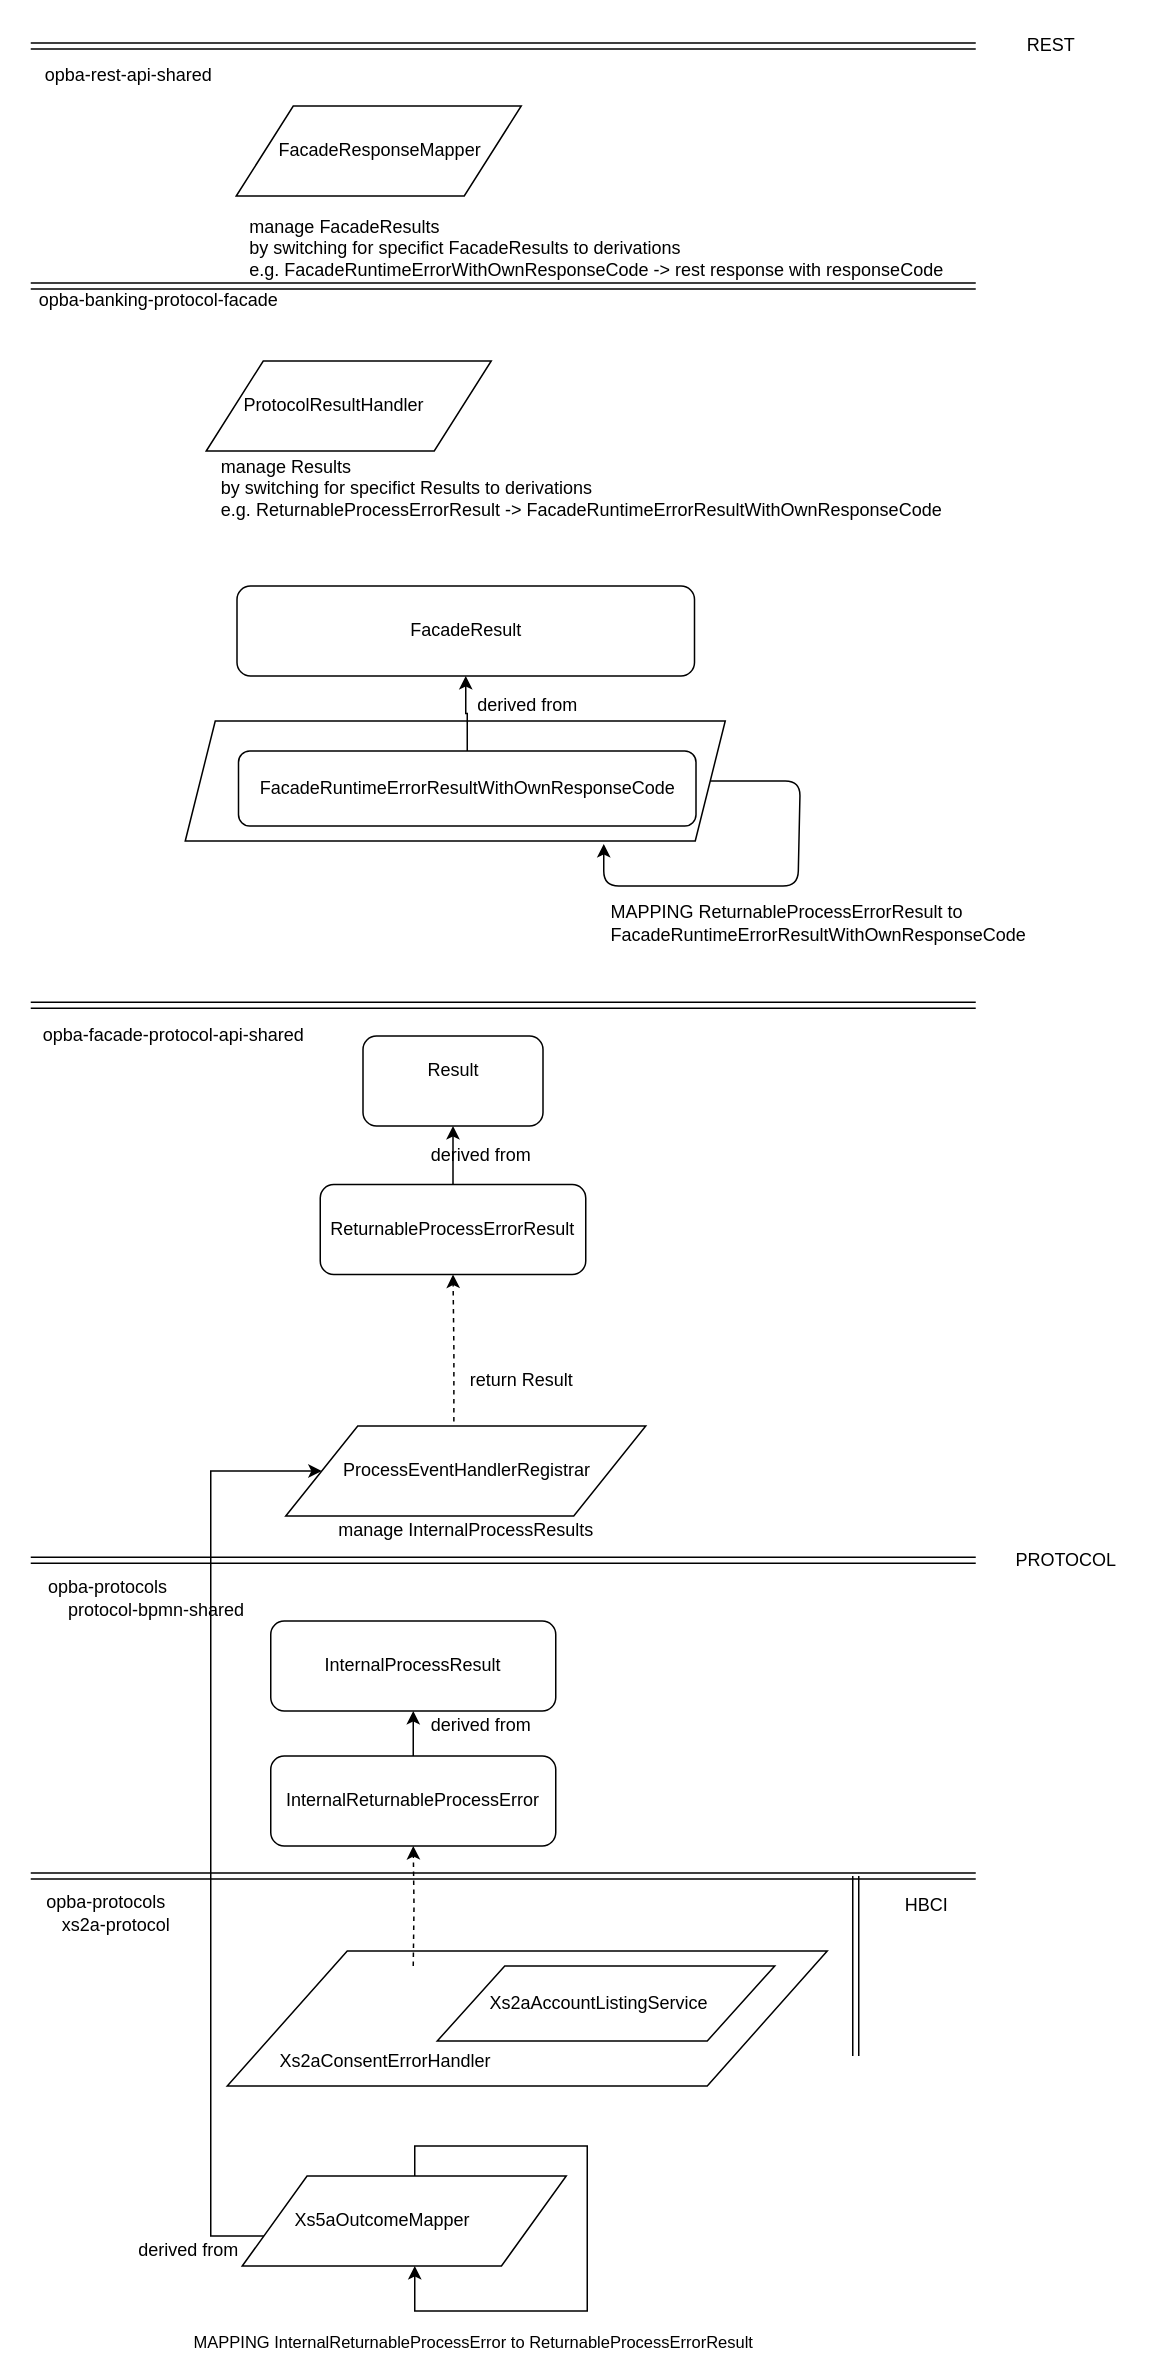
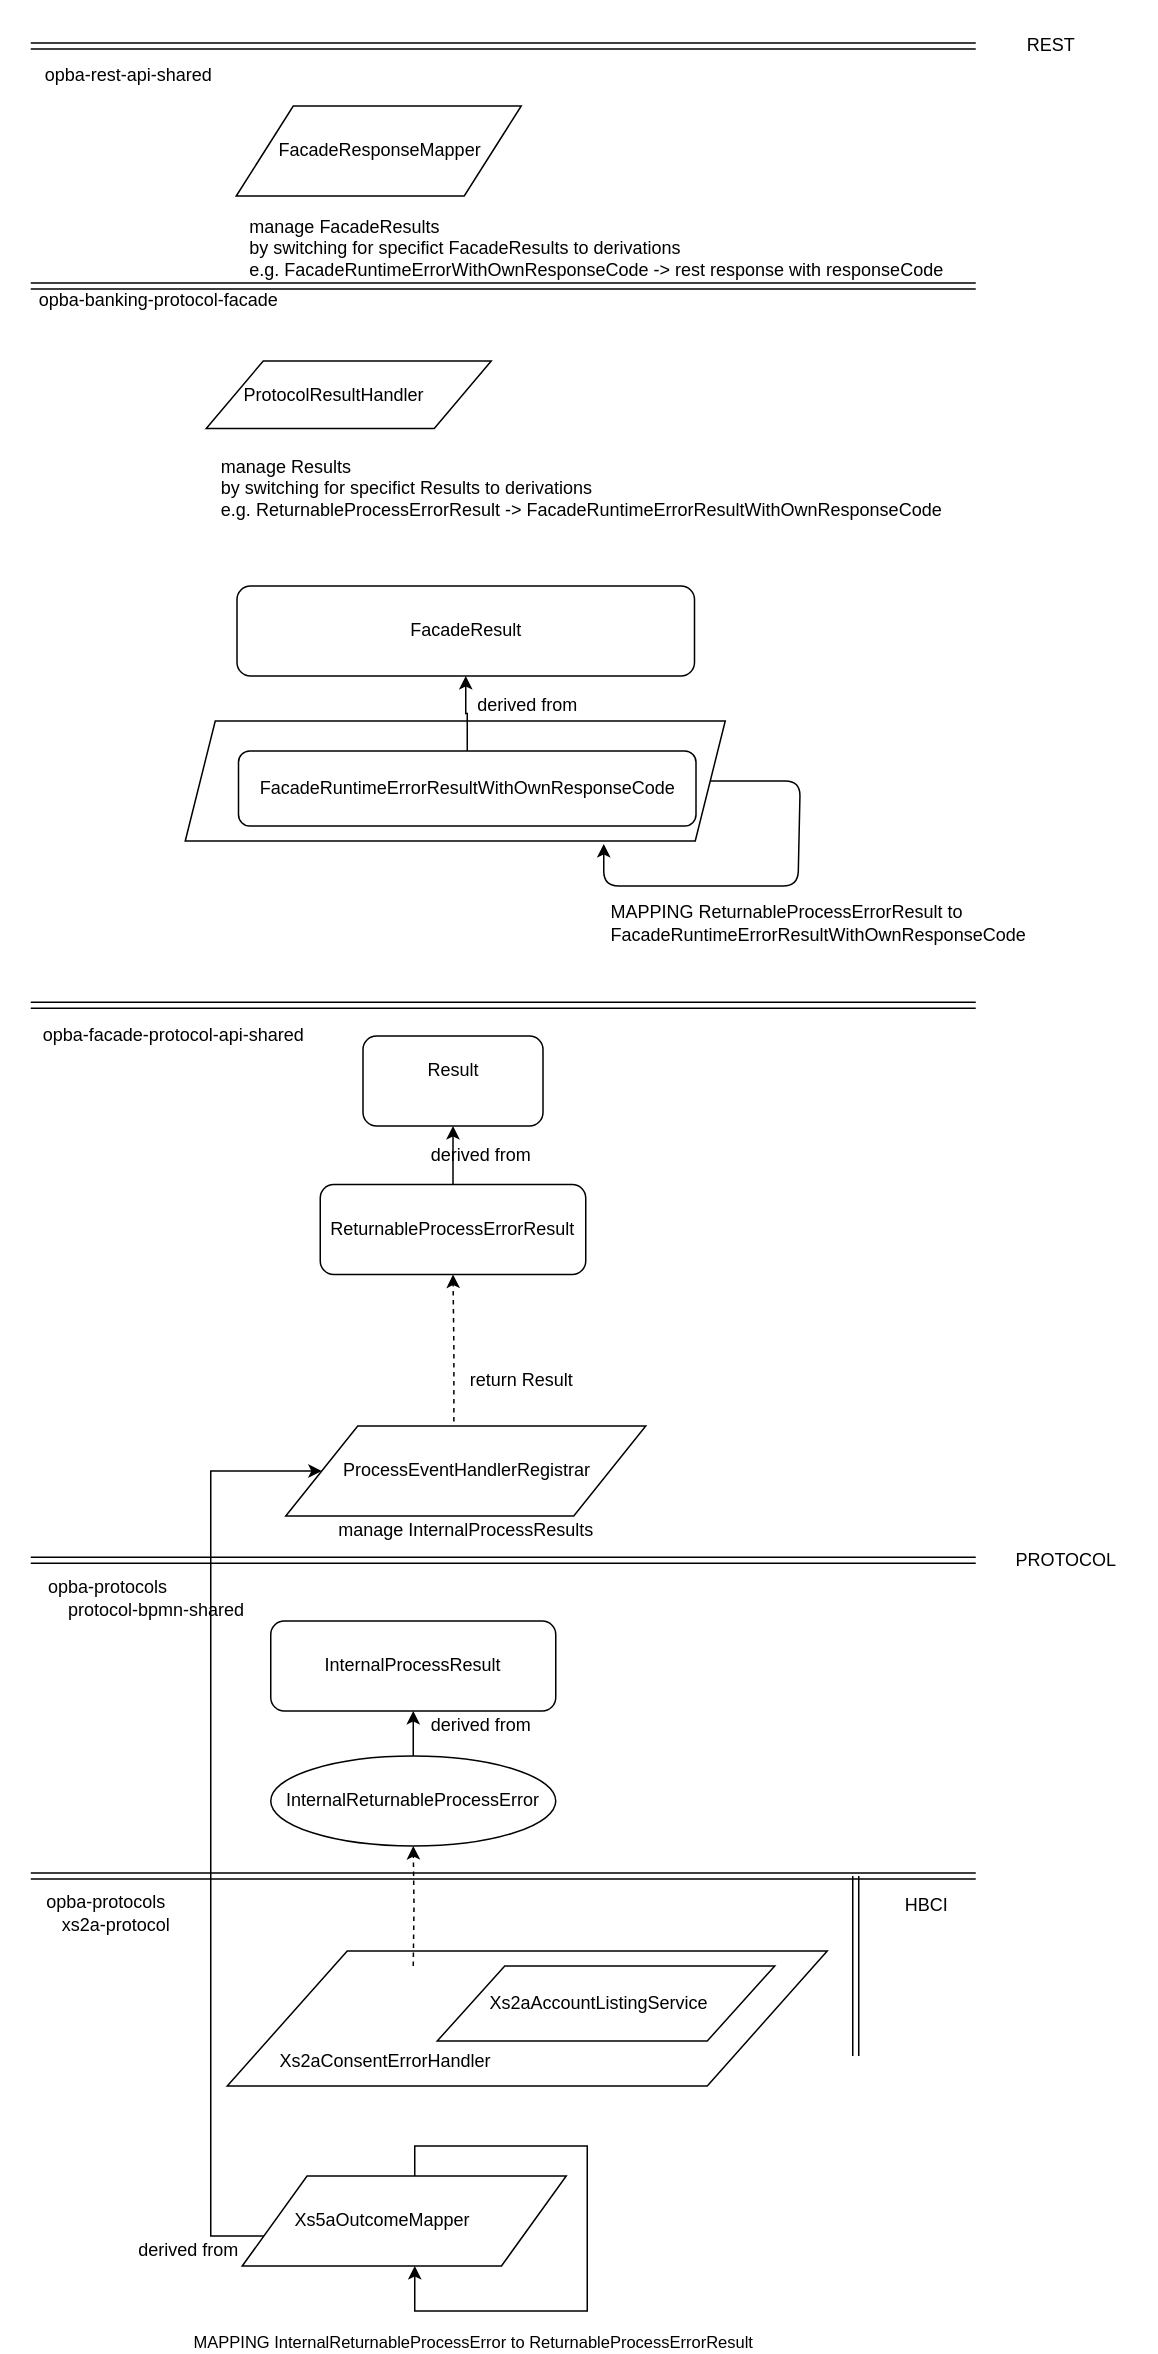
(349, 406) -> (349, 395)
(413, 1801) -> (413, 1801)
